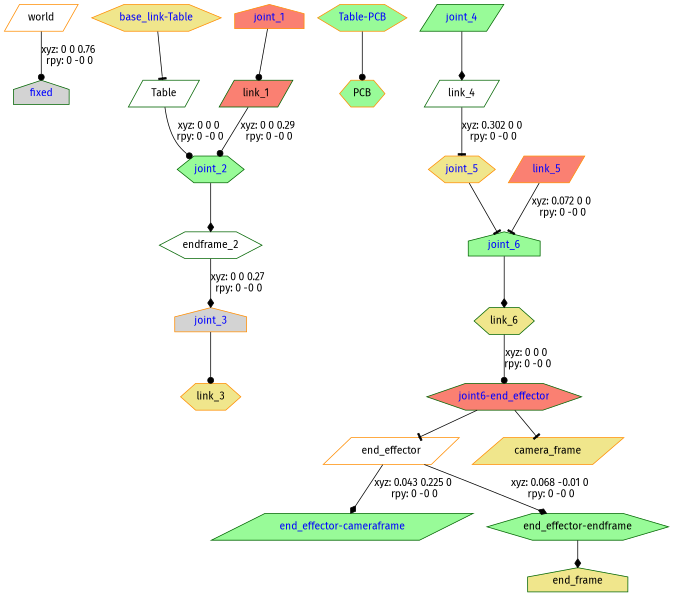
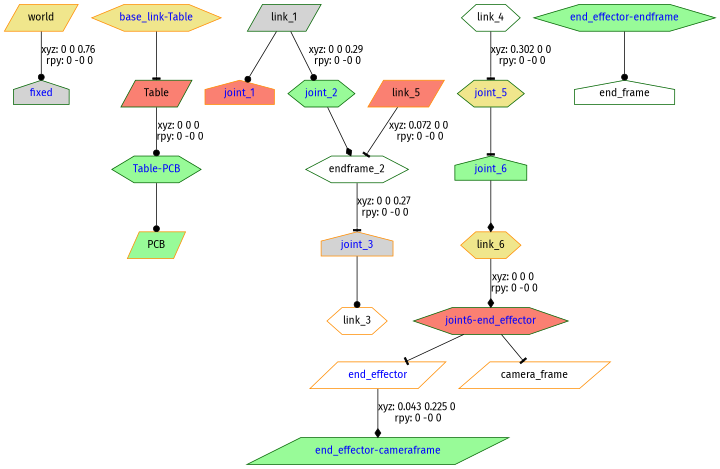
(41, 18) -> (41, 18)
(362, 18) -> (156, 169)
(462, 18) -> none
(263, 52) -> (263, 54)
(164, 94) -> (156, 94)
(256, 94) -> (284, 18)
(362, 94) -> (156, 245)
(462, 94) -> (491, 18)
(171, 133) -> (156, 129)
(462, 169) -> (491, 94)
(547, 169) -> (406, 94)
(526, 207) -> (383, 130)
(211, 279) -> (357, 205)
(504, 321) -> (491, 245)
(504, 356) -> (491, 279)
(211, 397) -> (357, 321)
(391, 451) -> (378, 375)
(548, 451) -> (535, 375)
(481, 487) -> none
(578, 527) -> (625, 18)
(578, 550) -> (625, 53)
(578, 581) -> (625, 94)
